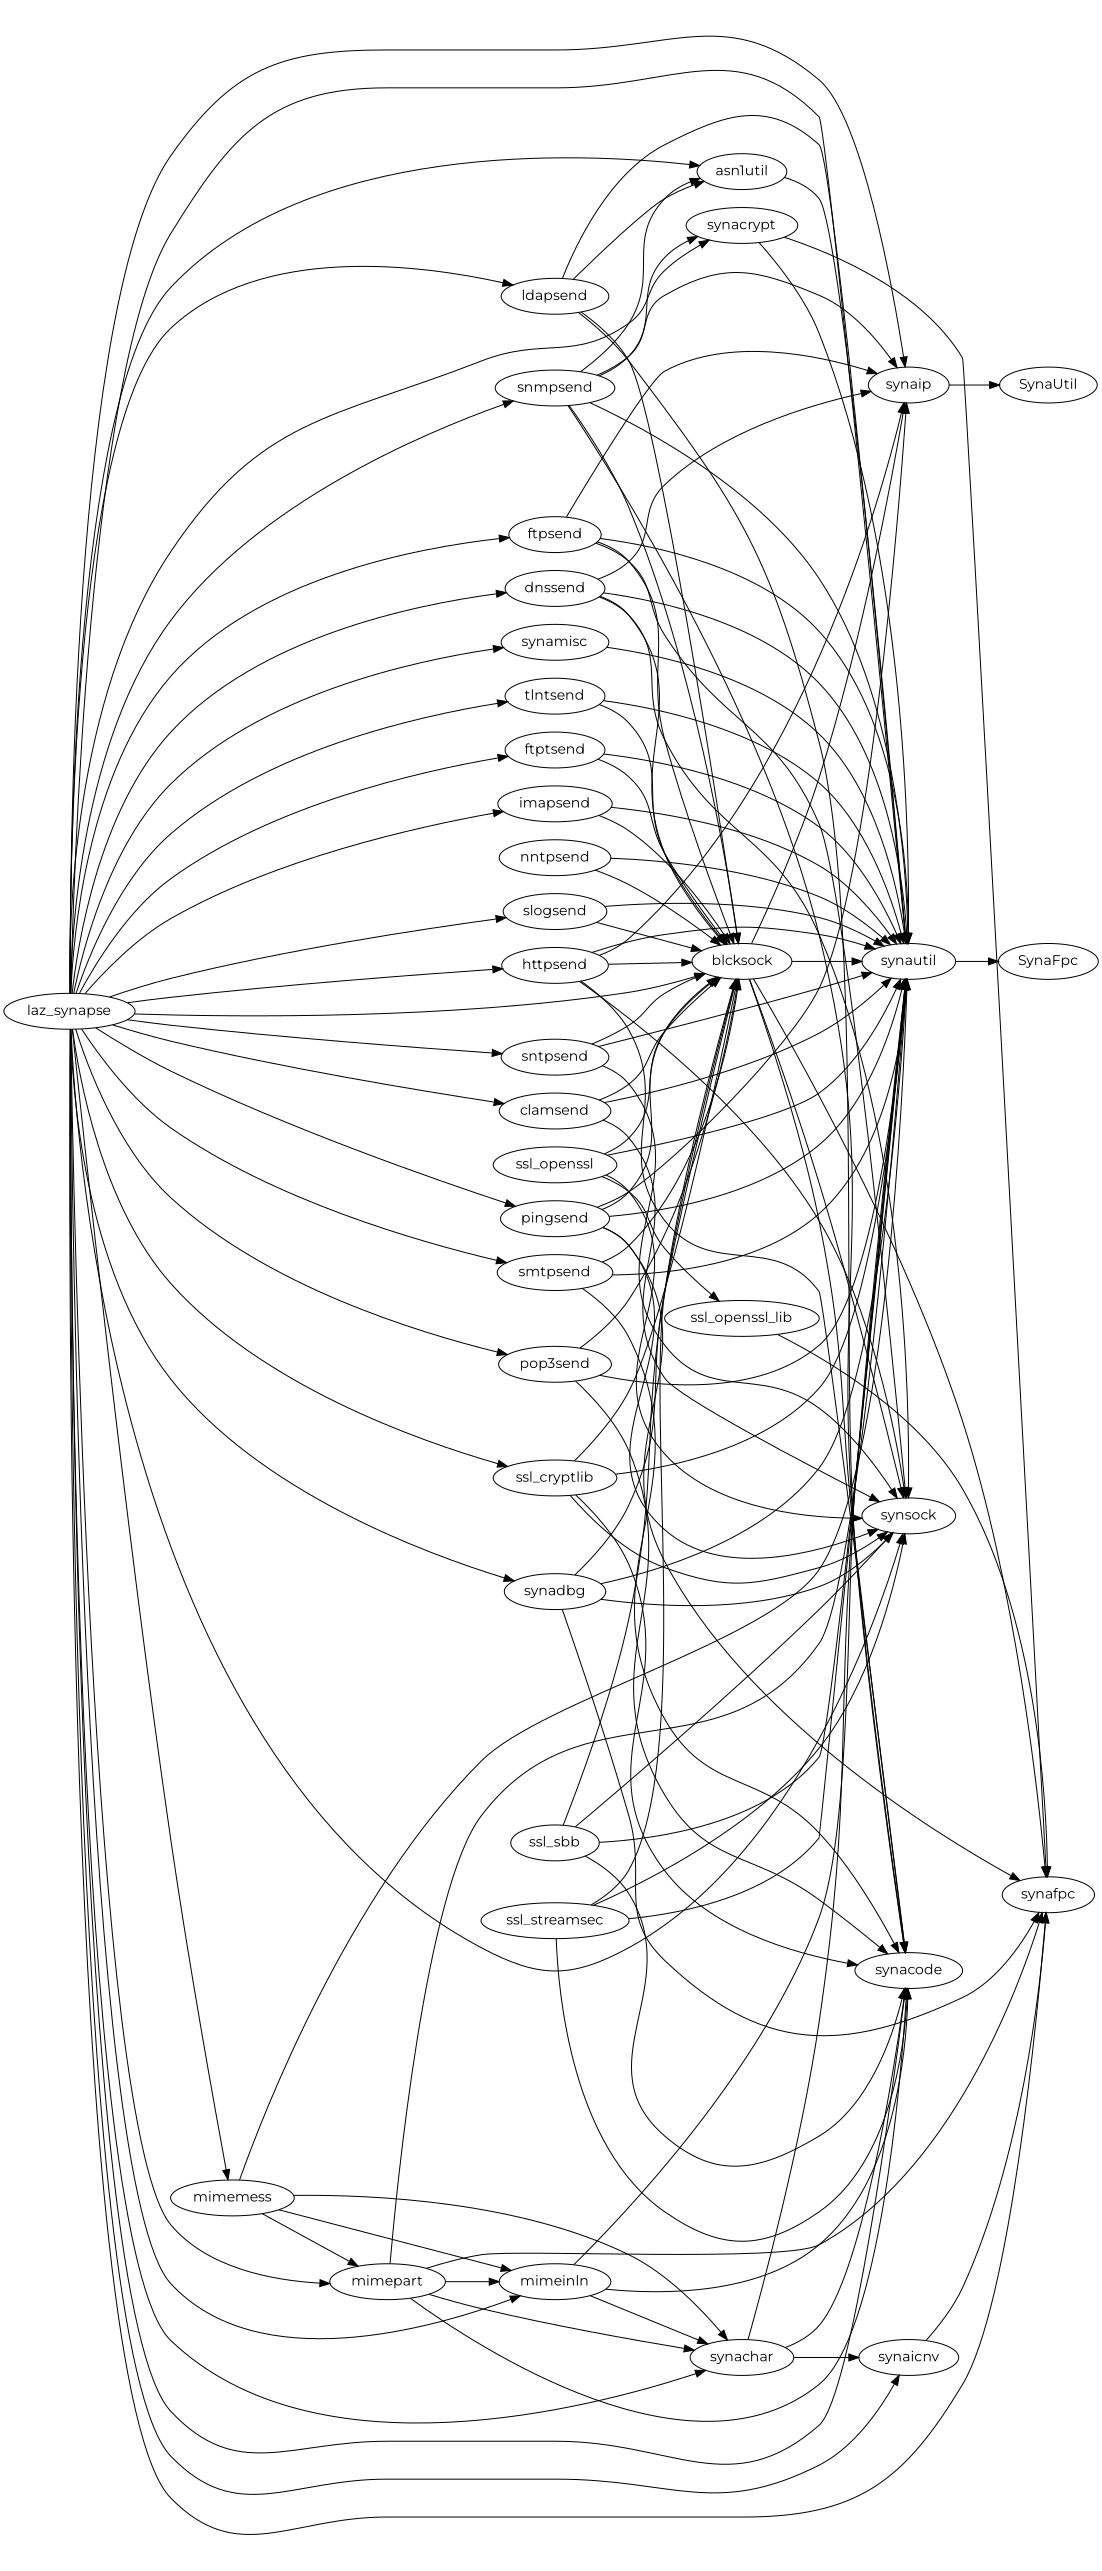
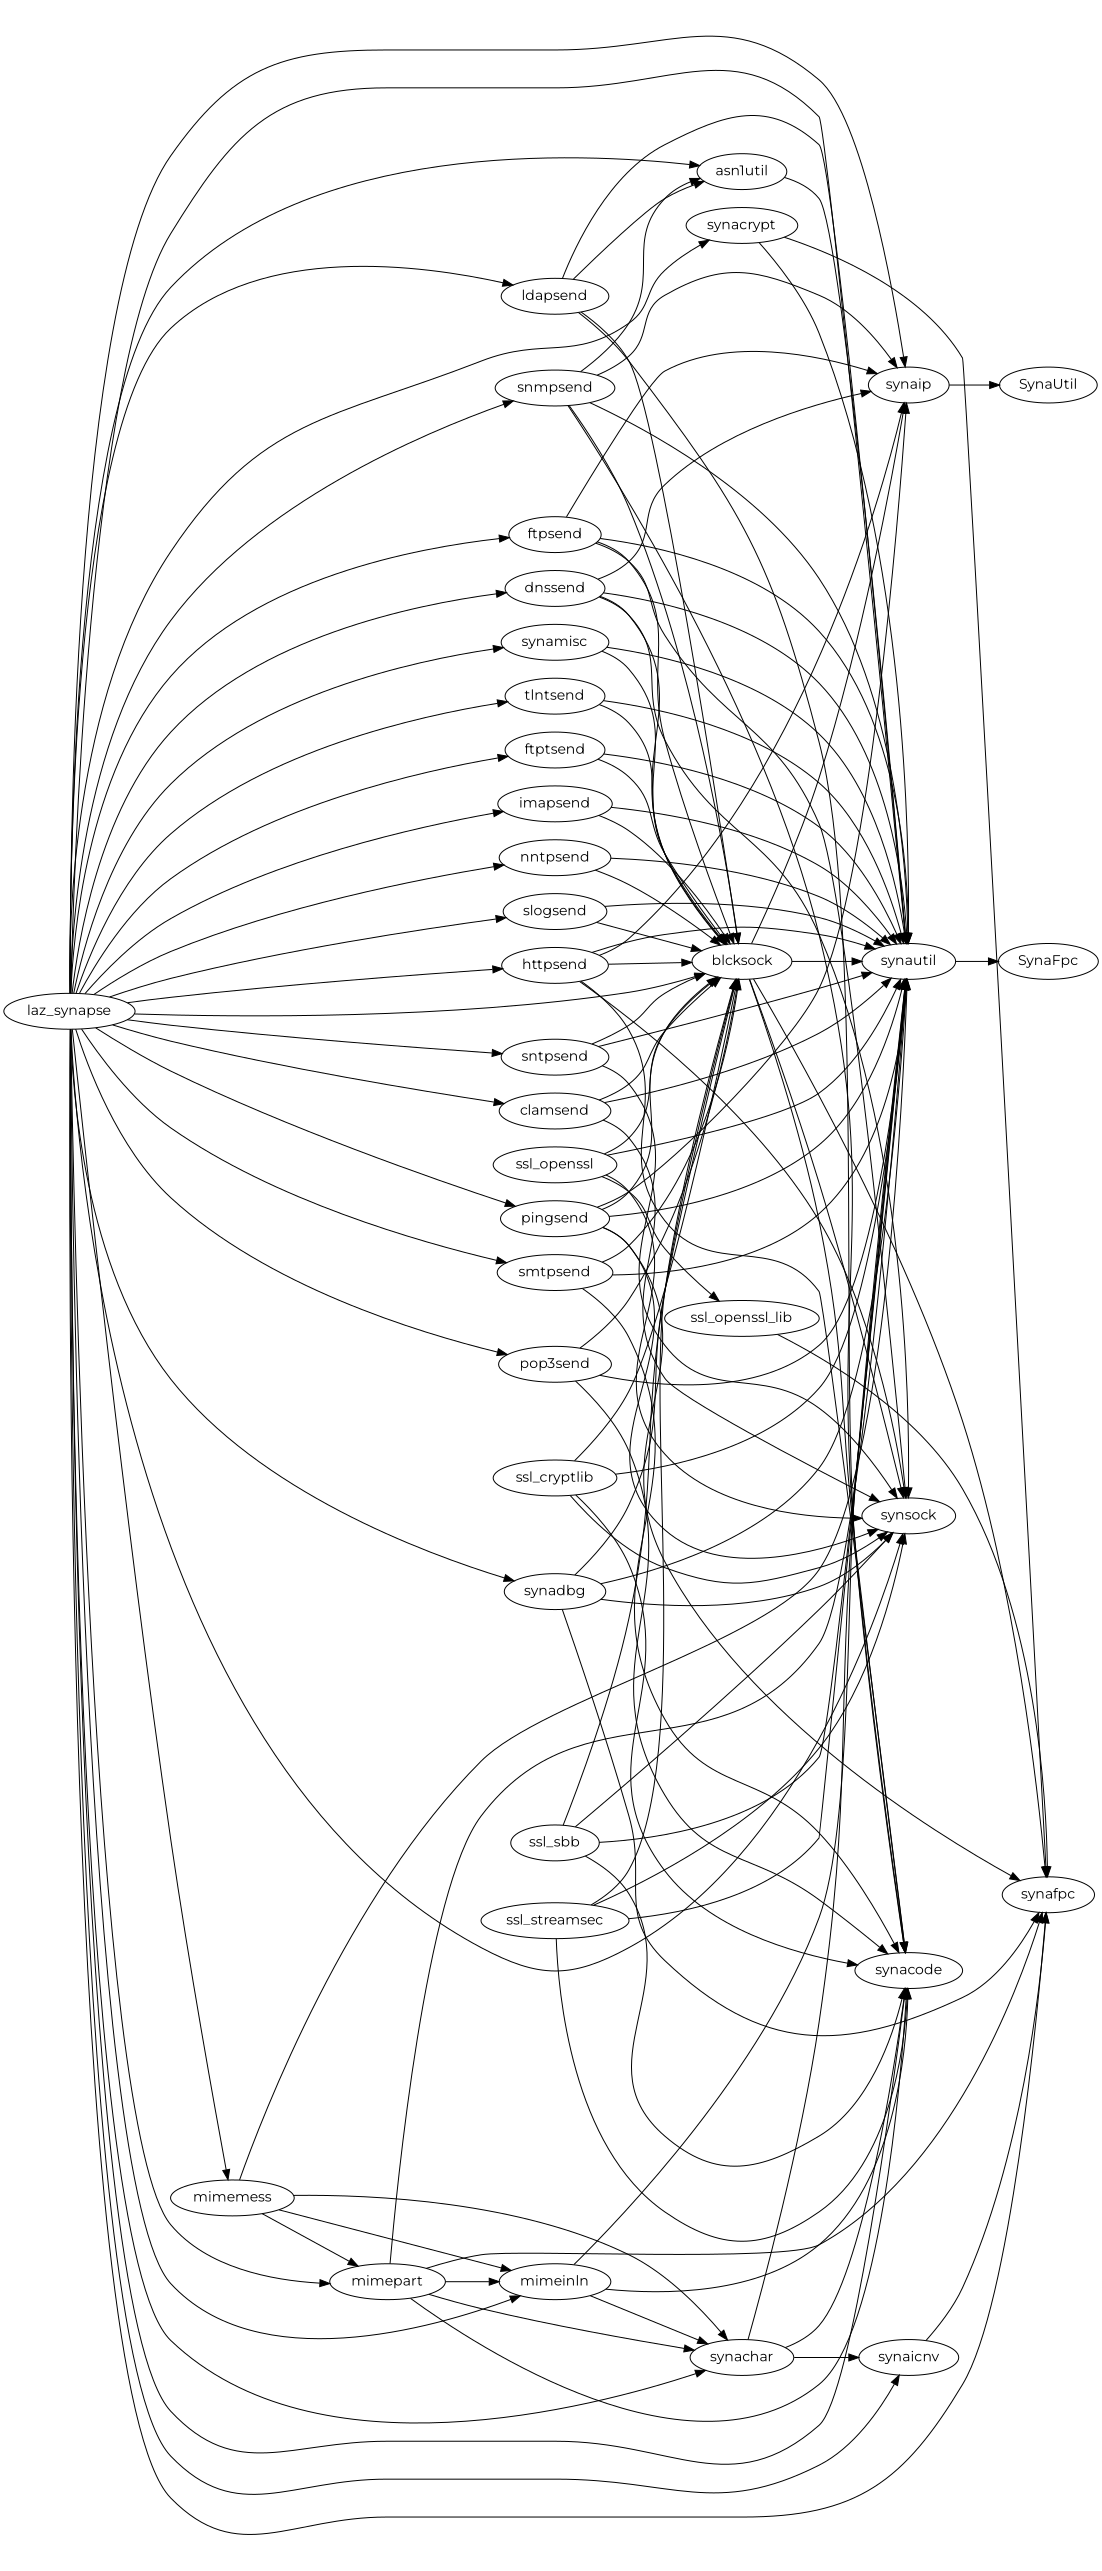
(654, 272) -> none
none -> (653, 792)
(207, 1319) -> (288, 912)
